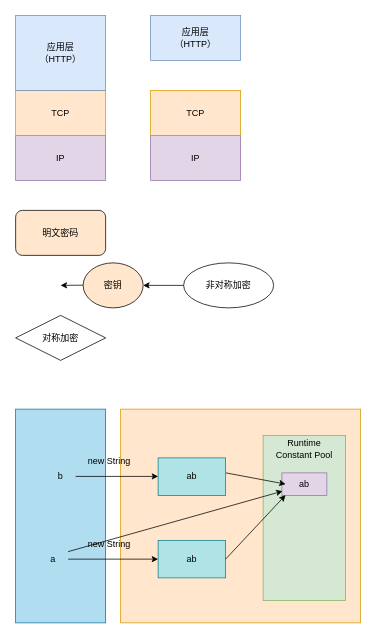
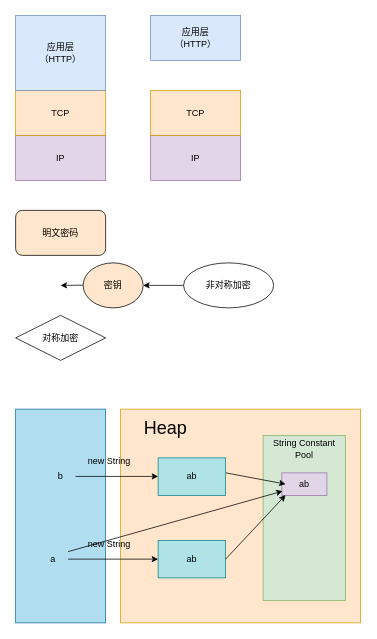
none -> (165, 428)
(304, 449) -> (304, 449)
